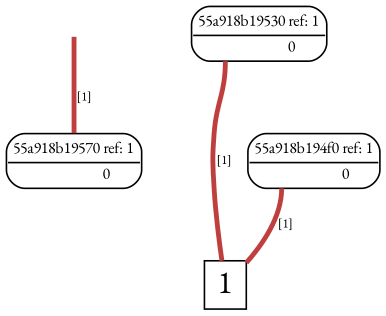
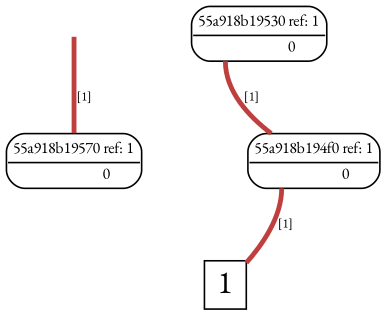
(213, 161) -> (240, 102)
